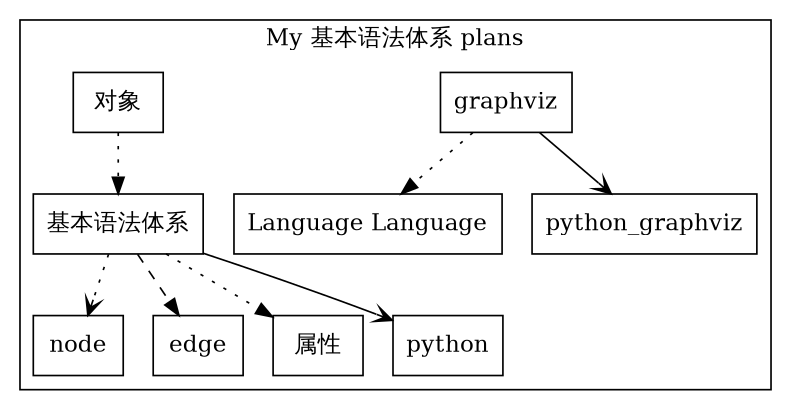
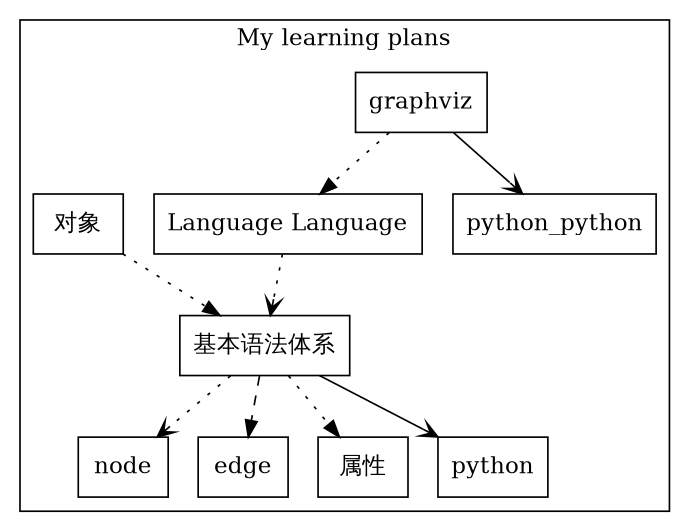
(396, 39) -> (345, 39)
(644, 224) -> (555, 224)
none -> (278, 277)
